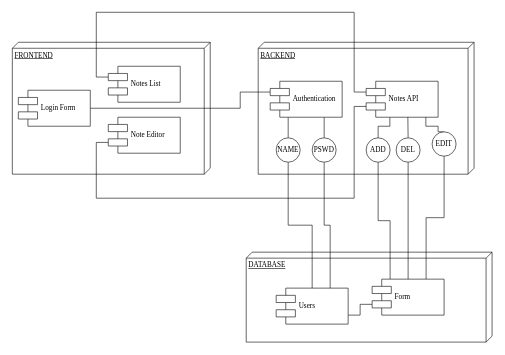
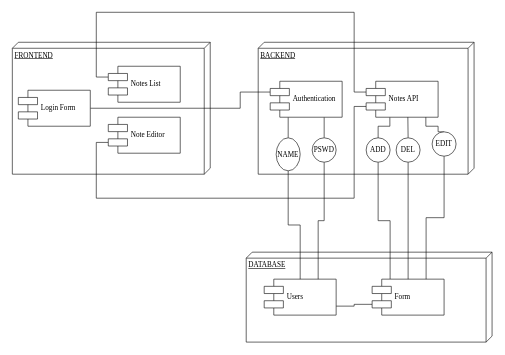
(288, 150) -> (288, 154)
(312, 306) -> (300, 297)
